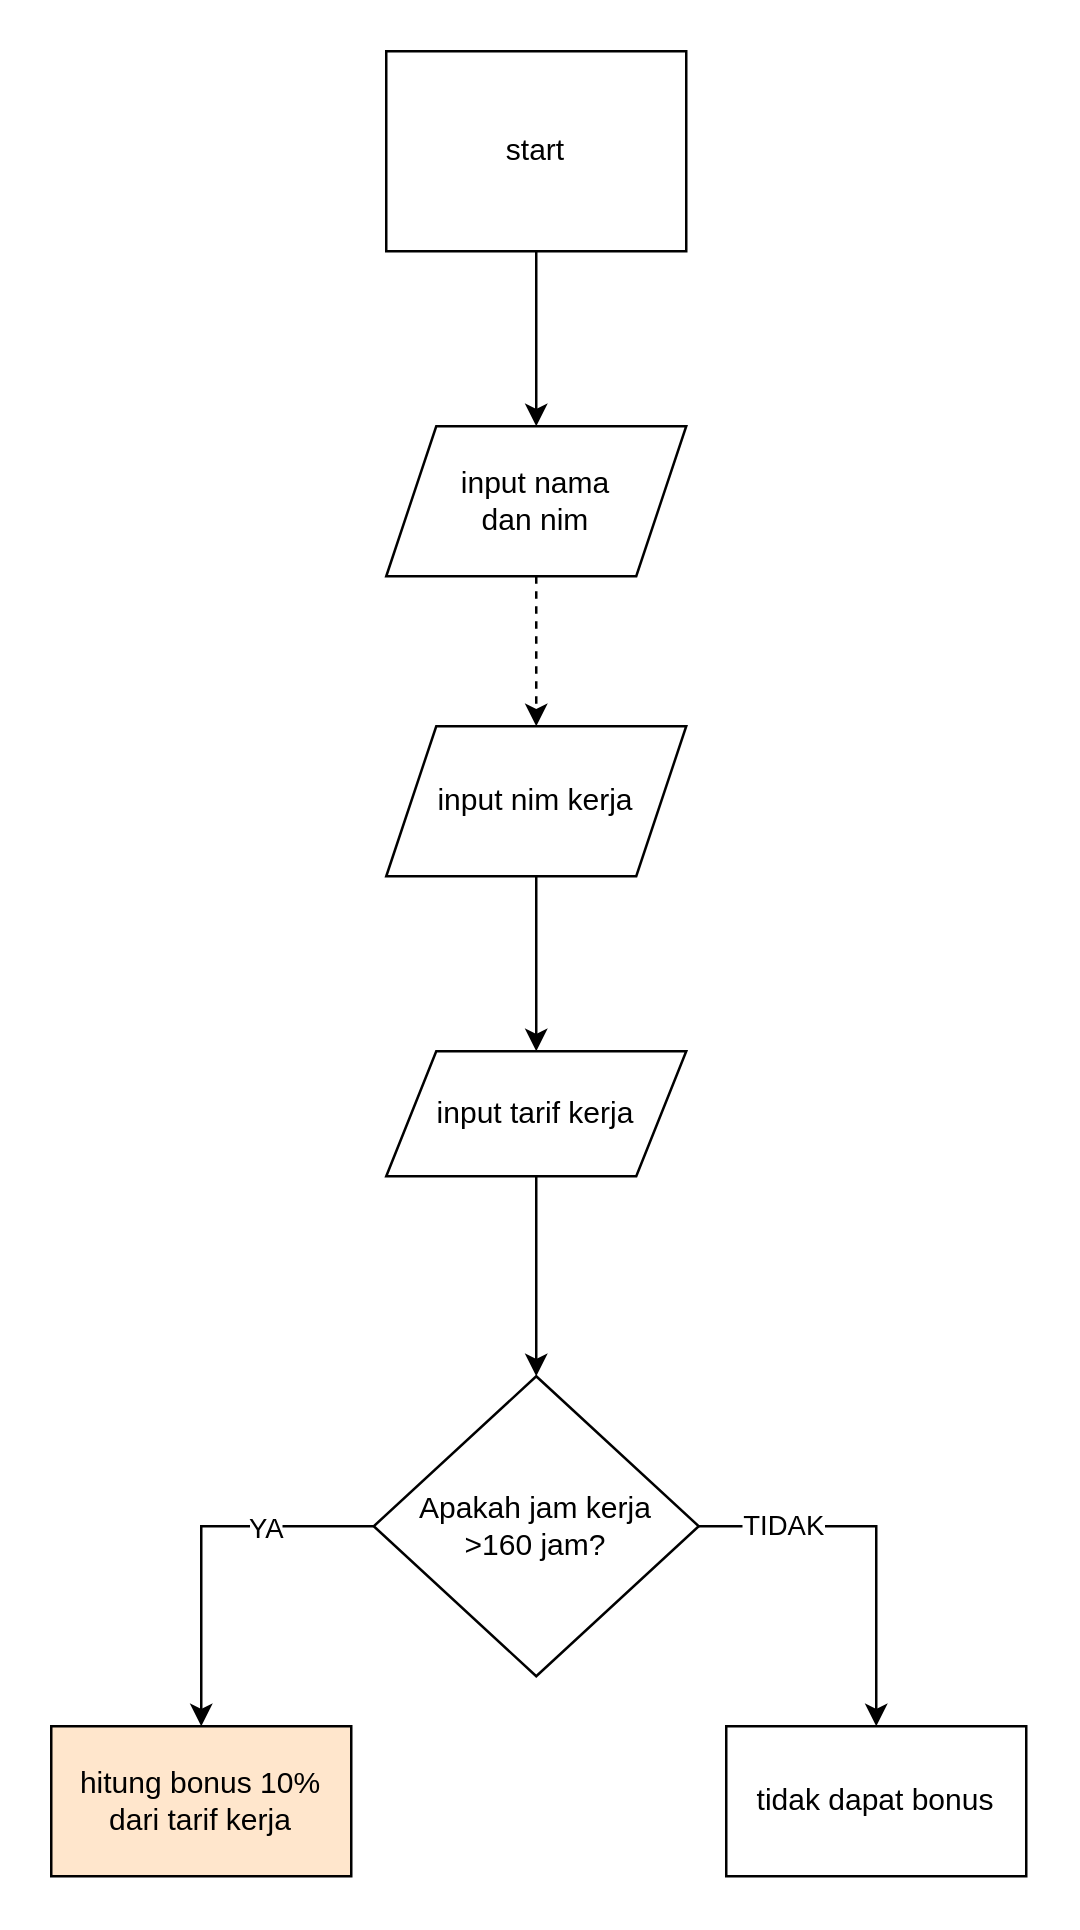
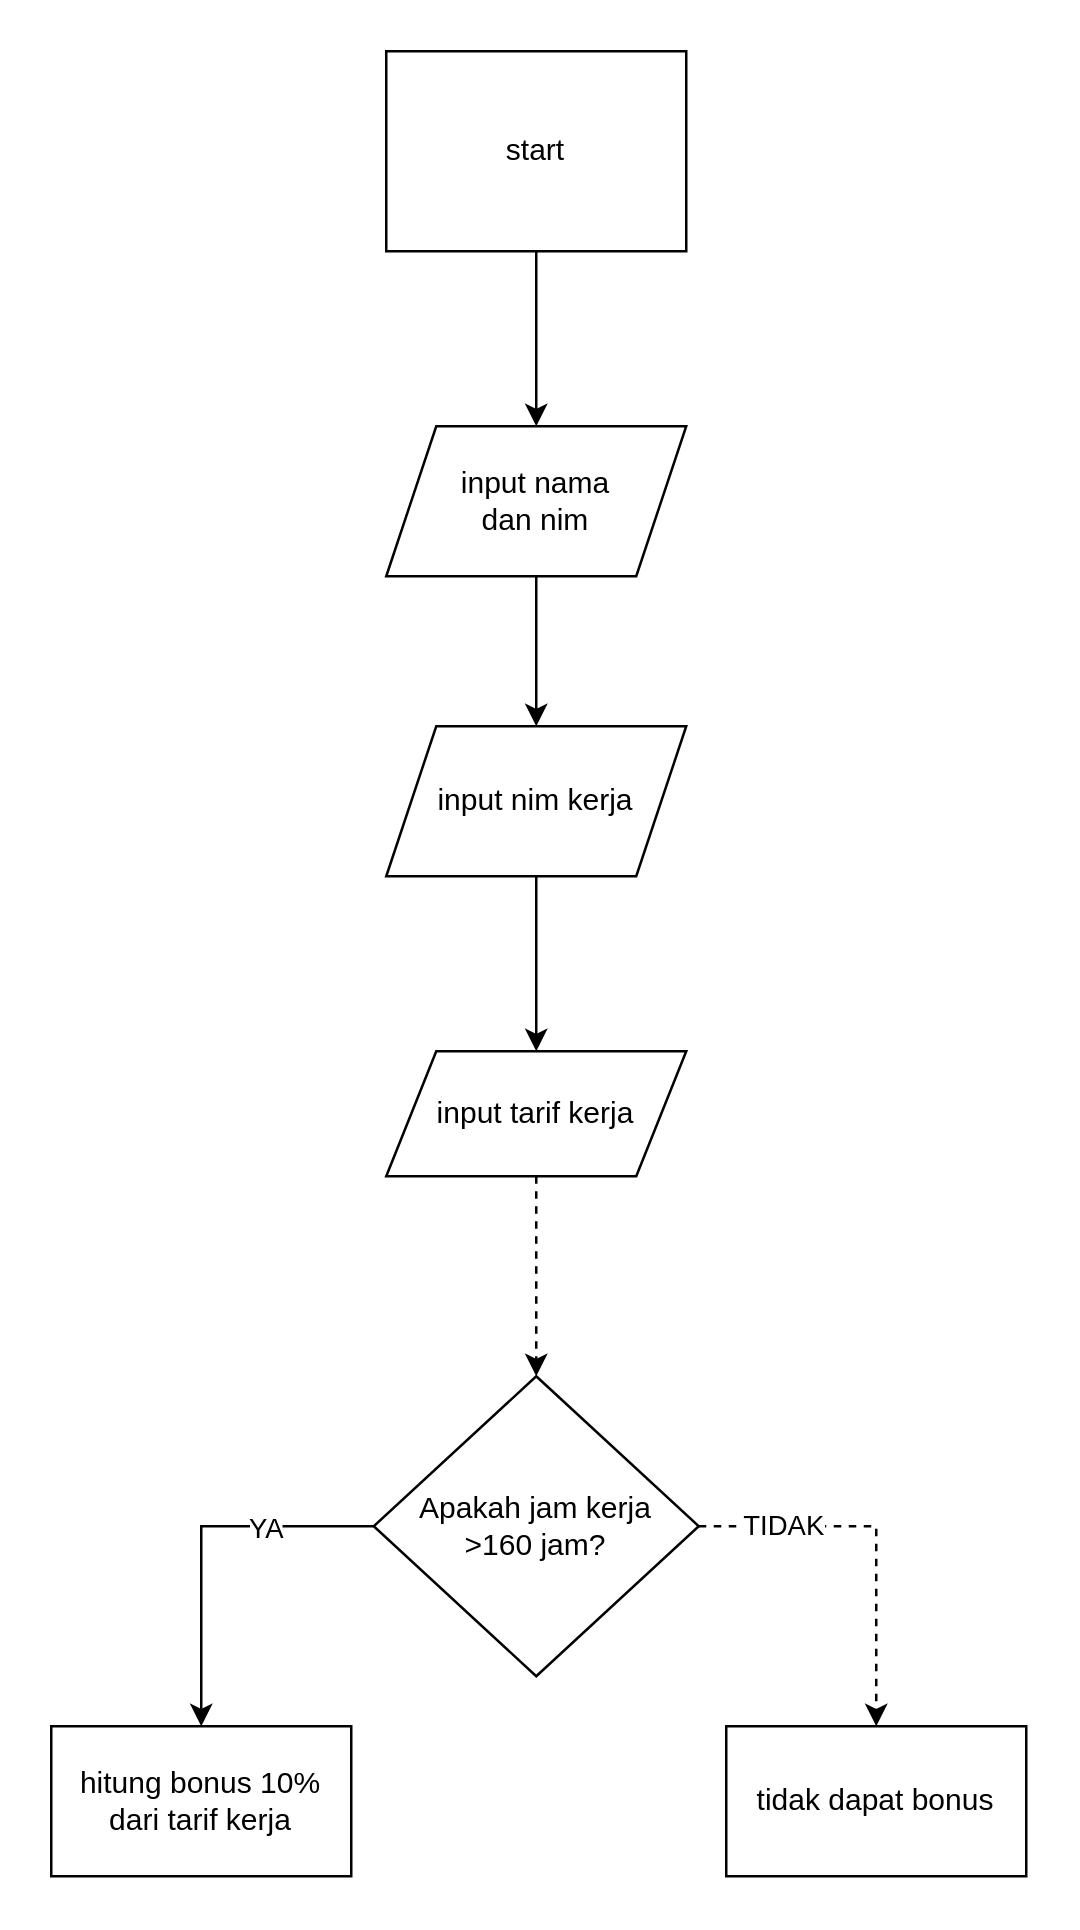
(536, 646) -> (536, 646)
(536, 1267) -> (536, 1267)
(876, 1590) -> (876, 1590)
(201, 1801) -> (201, 1801)
